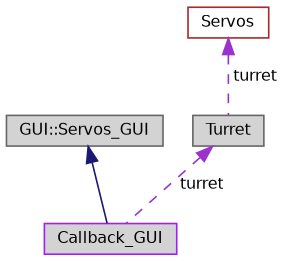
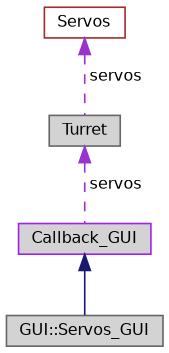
(253, 77) -> (114, 77)
(200, 185) -> (114, 185)
(100, 193) -> (85, 293)
